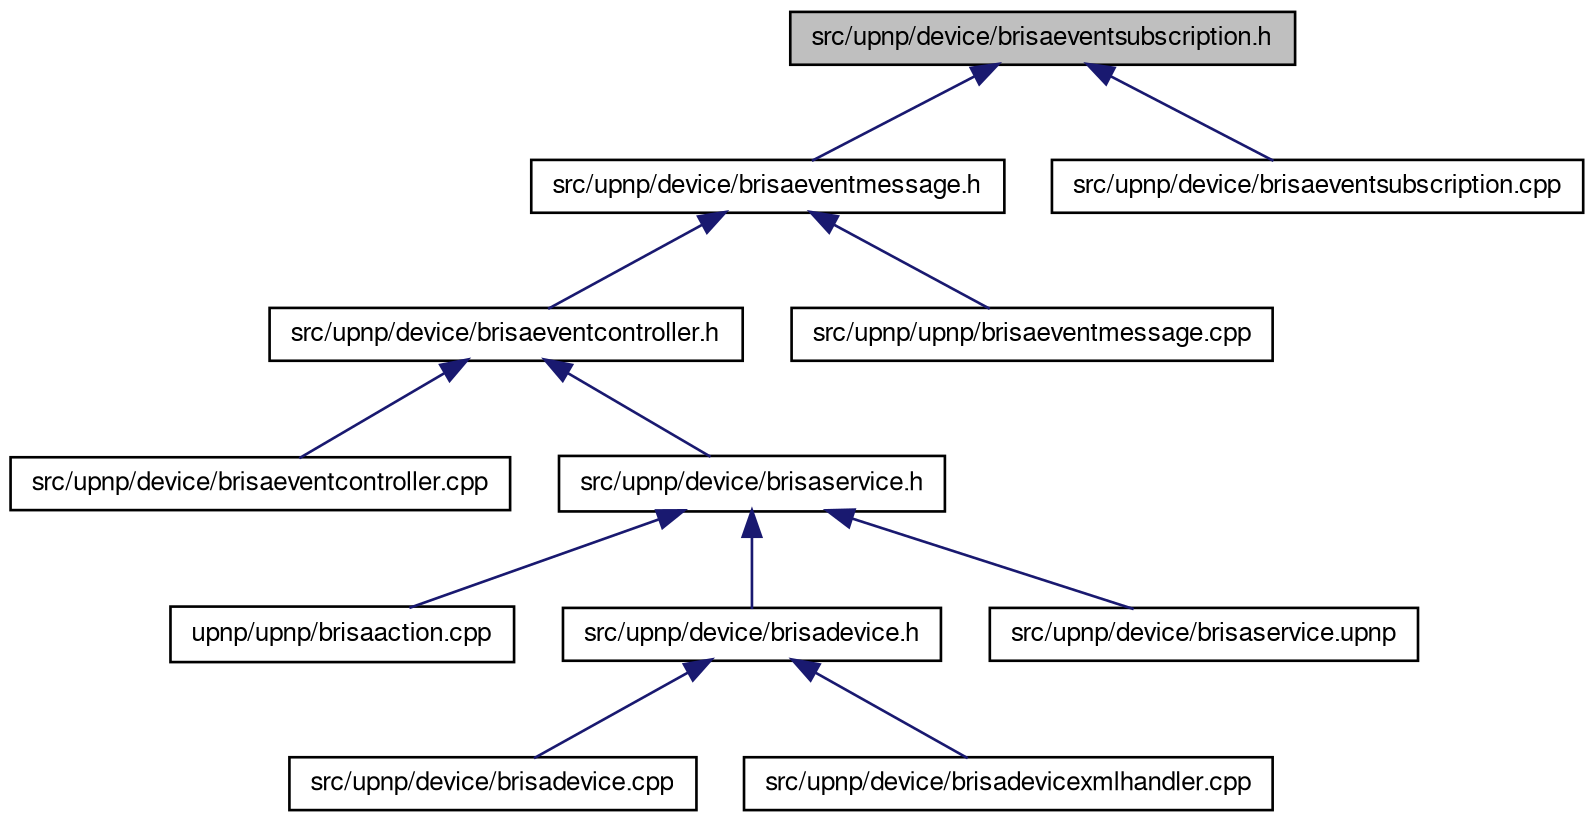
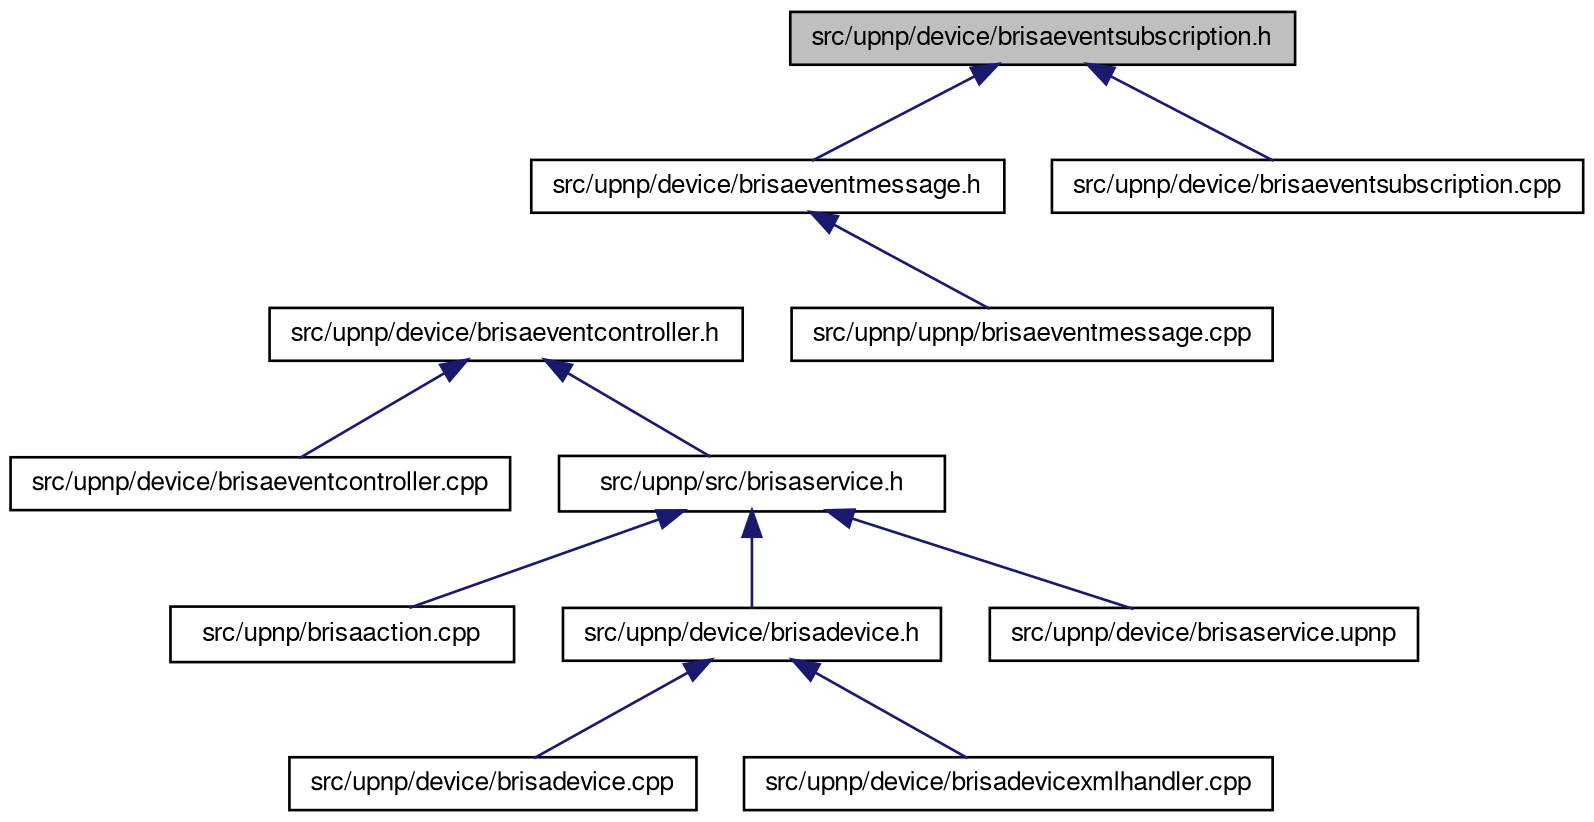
(625, 267) -> none
(752, 484) -> (752, 484)
(342, 634) -> (342, 634)
